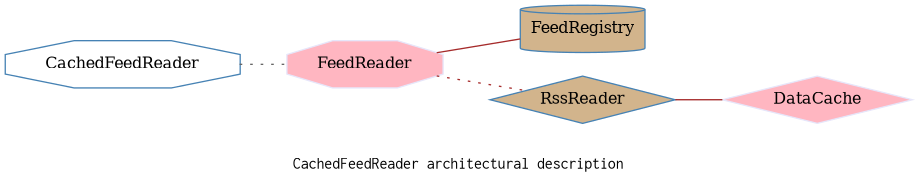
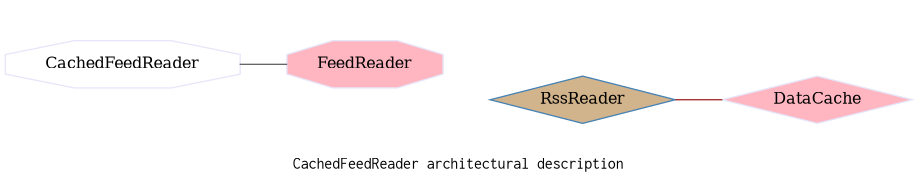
(583, 29) -> none
(123, 64) -> (123, 64)
(263, 64) -> (263, 64)
(481, 83) -> none
